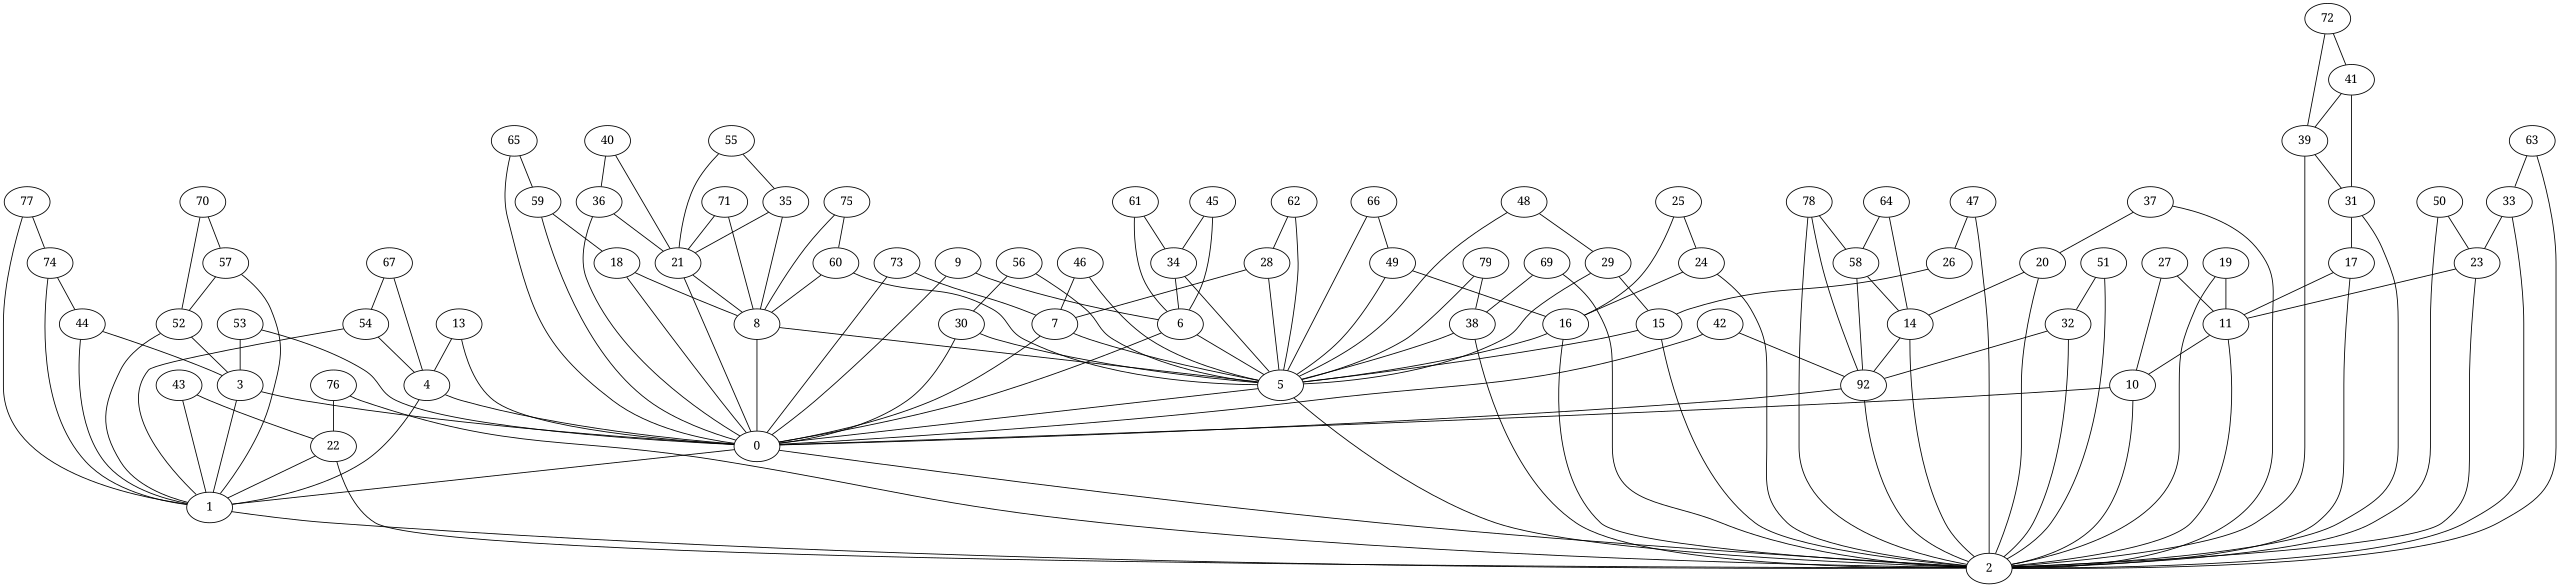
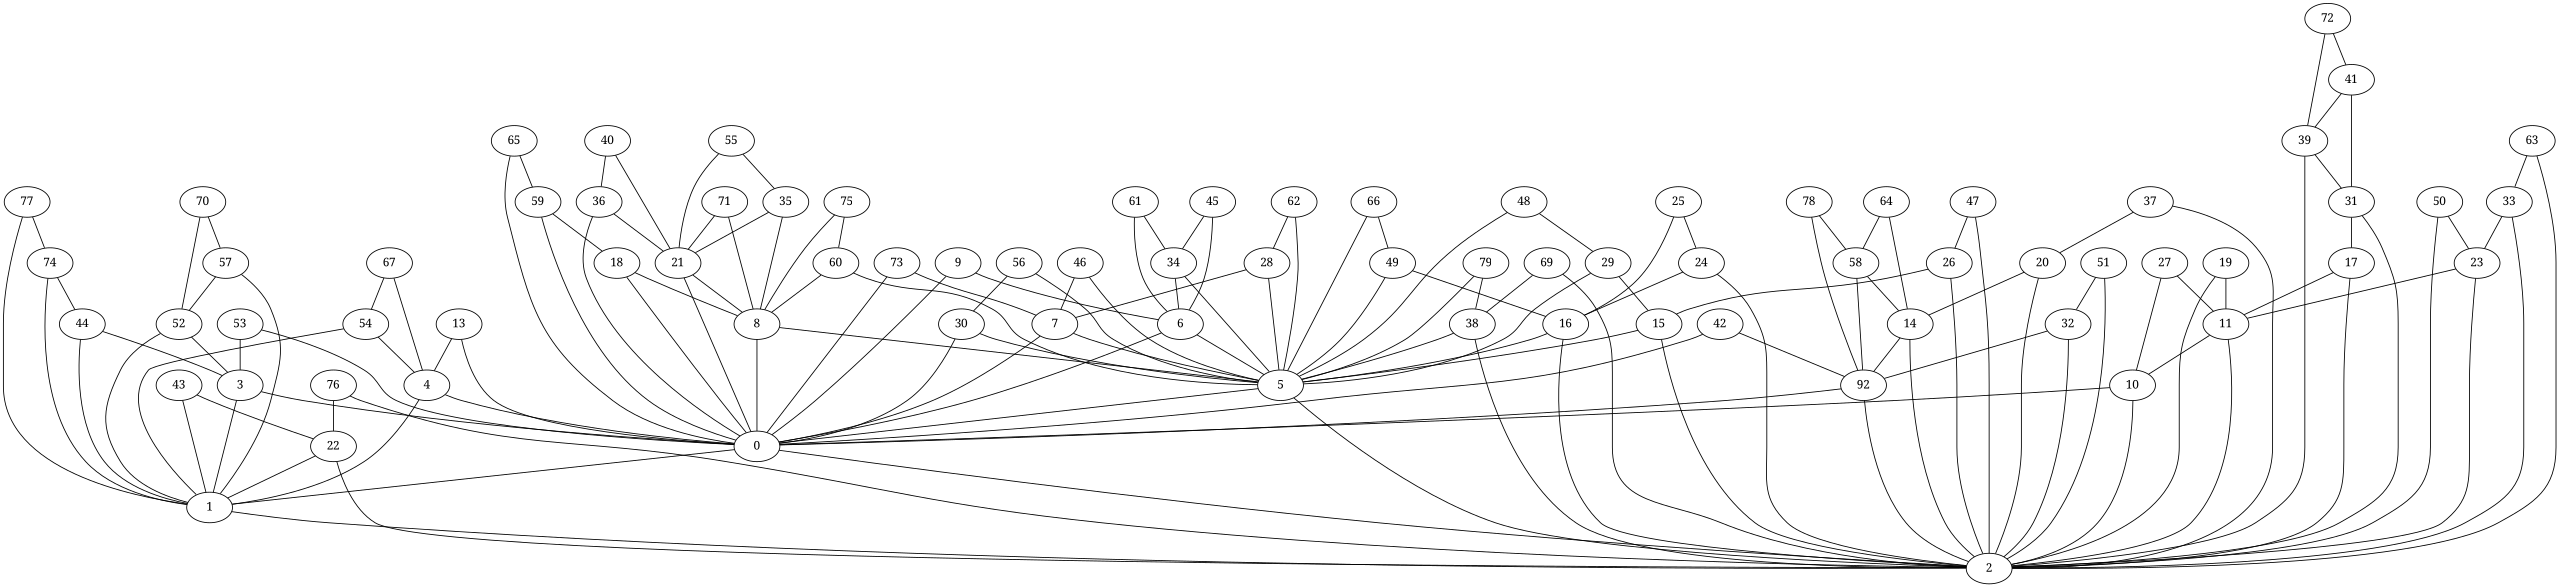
(1799, 442) -> (1957, 418)
